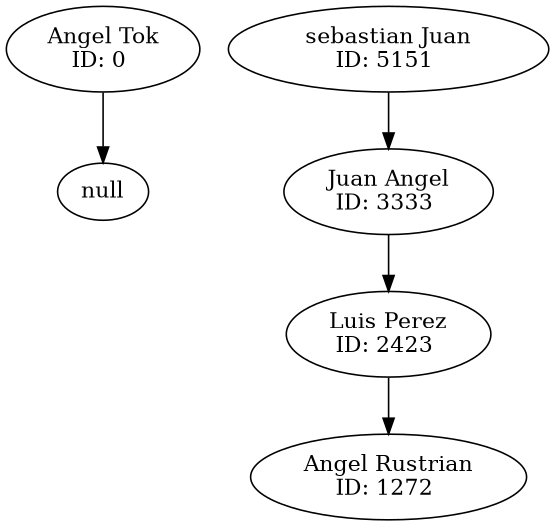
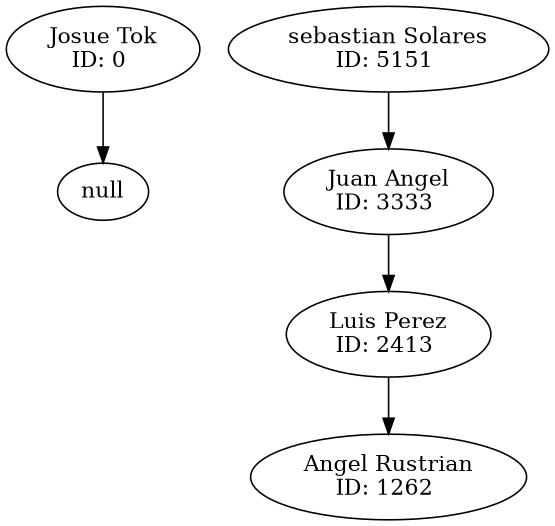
(103, 49) -> (103, 49)
(389, 49) -> (389, 49)
(389, 334) -> (389, 334)
(389, 477) -> (389, 477)
